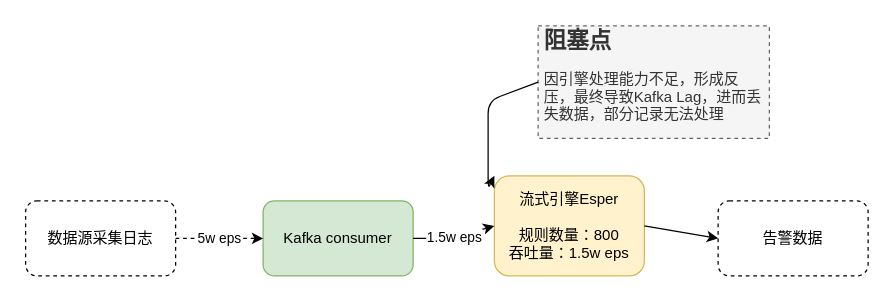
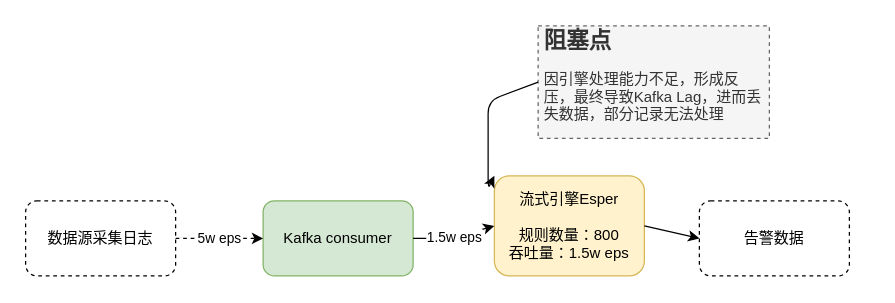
(793, 238) -> (774, 238)
